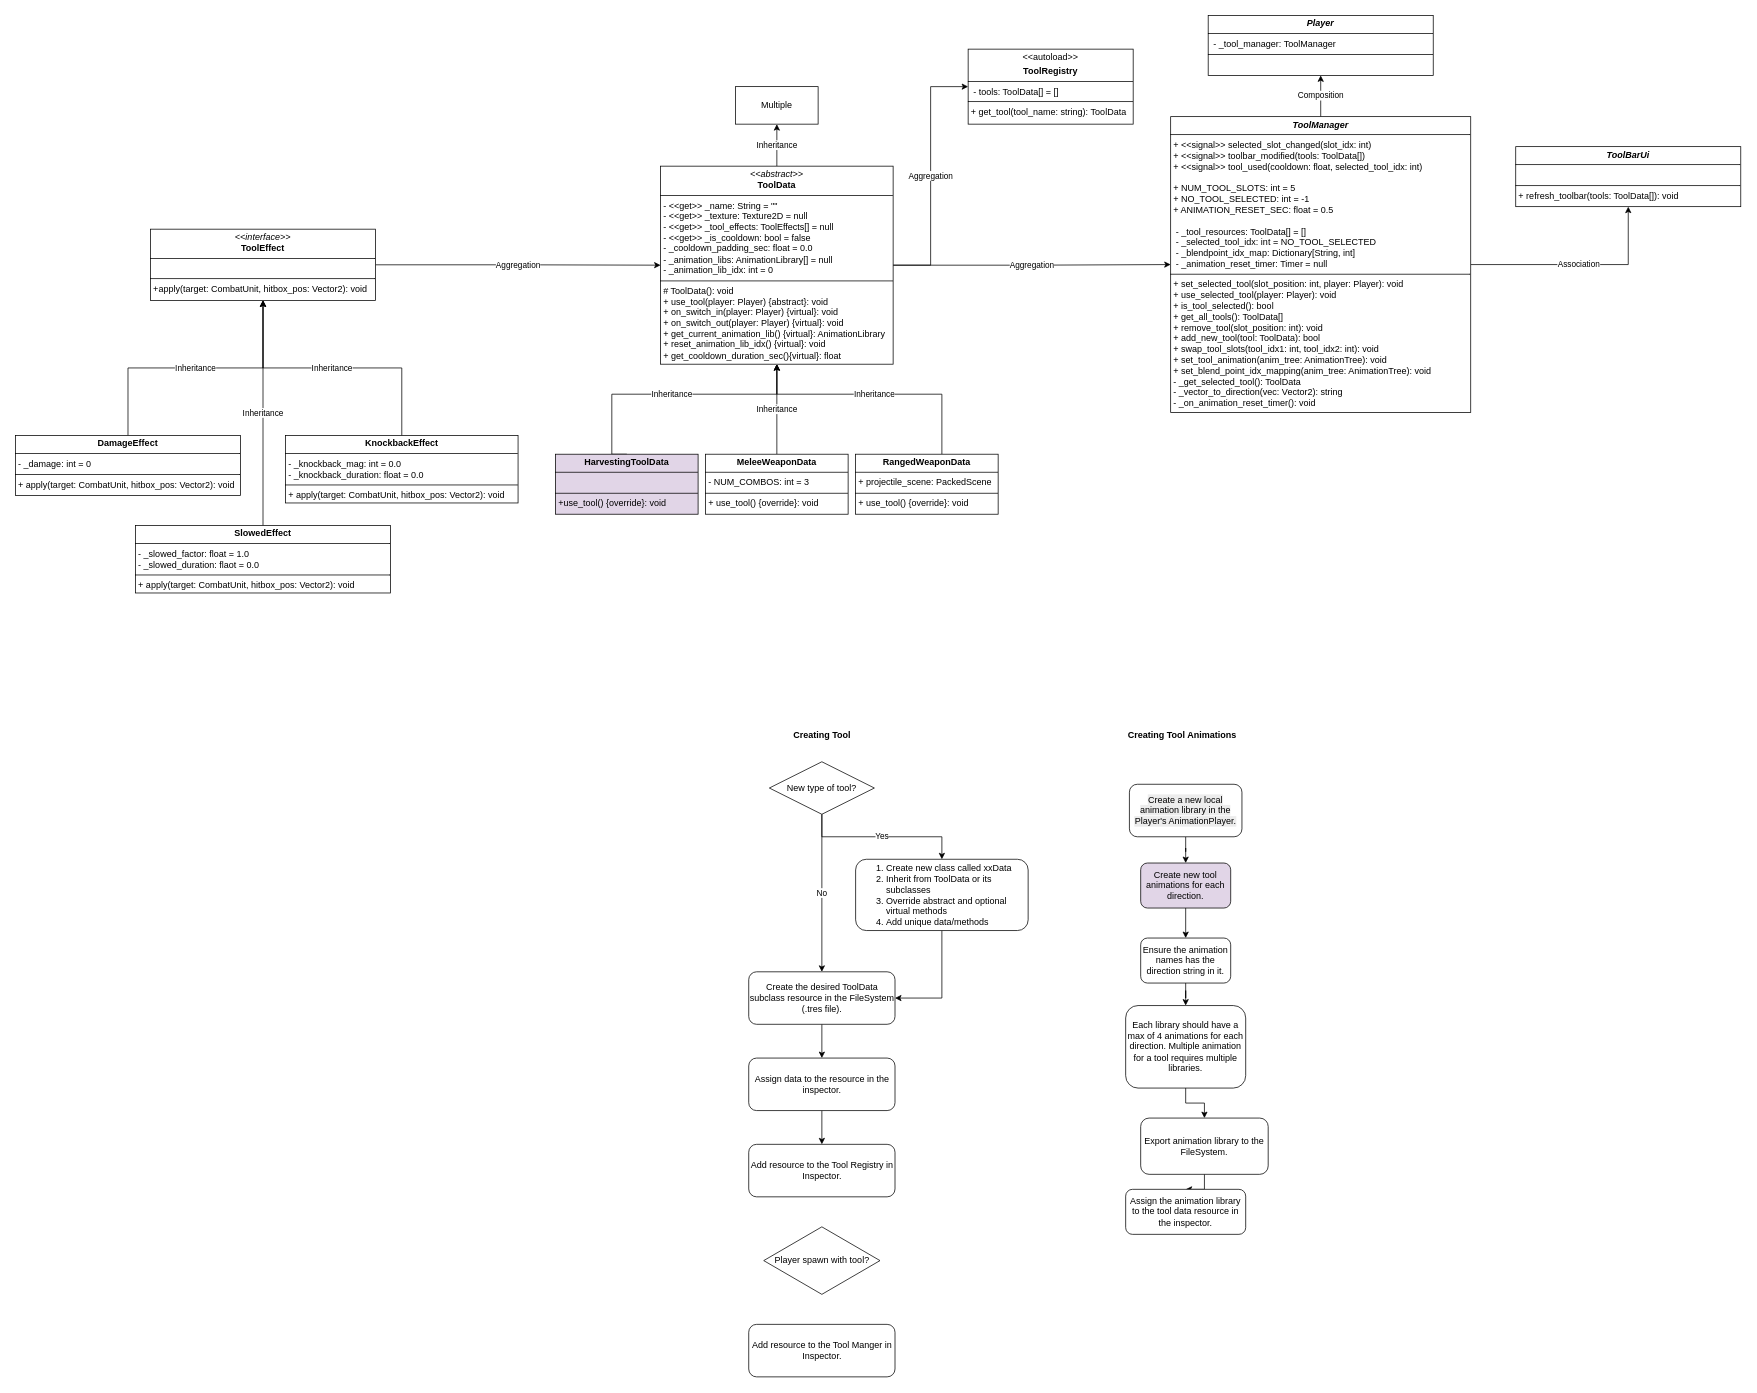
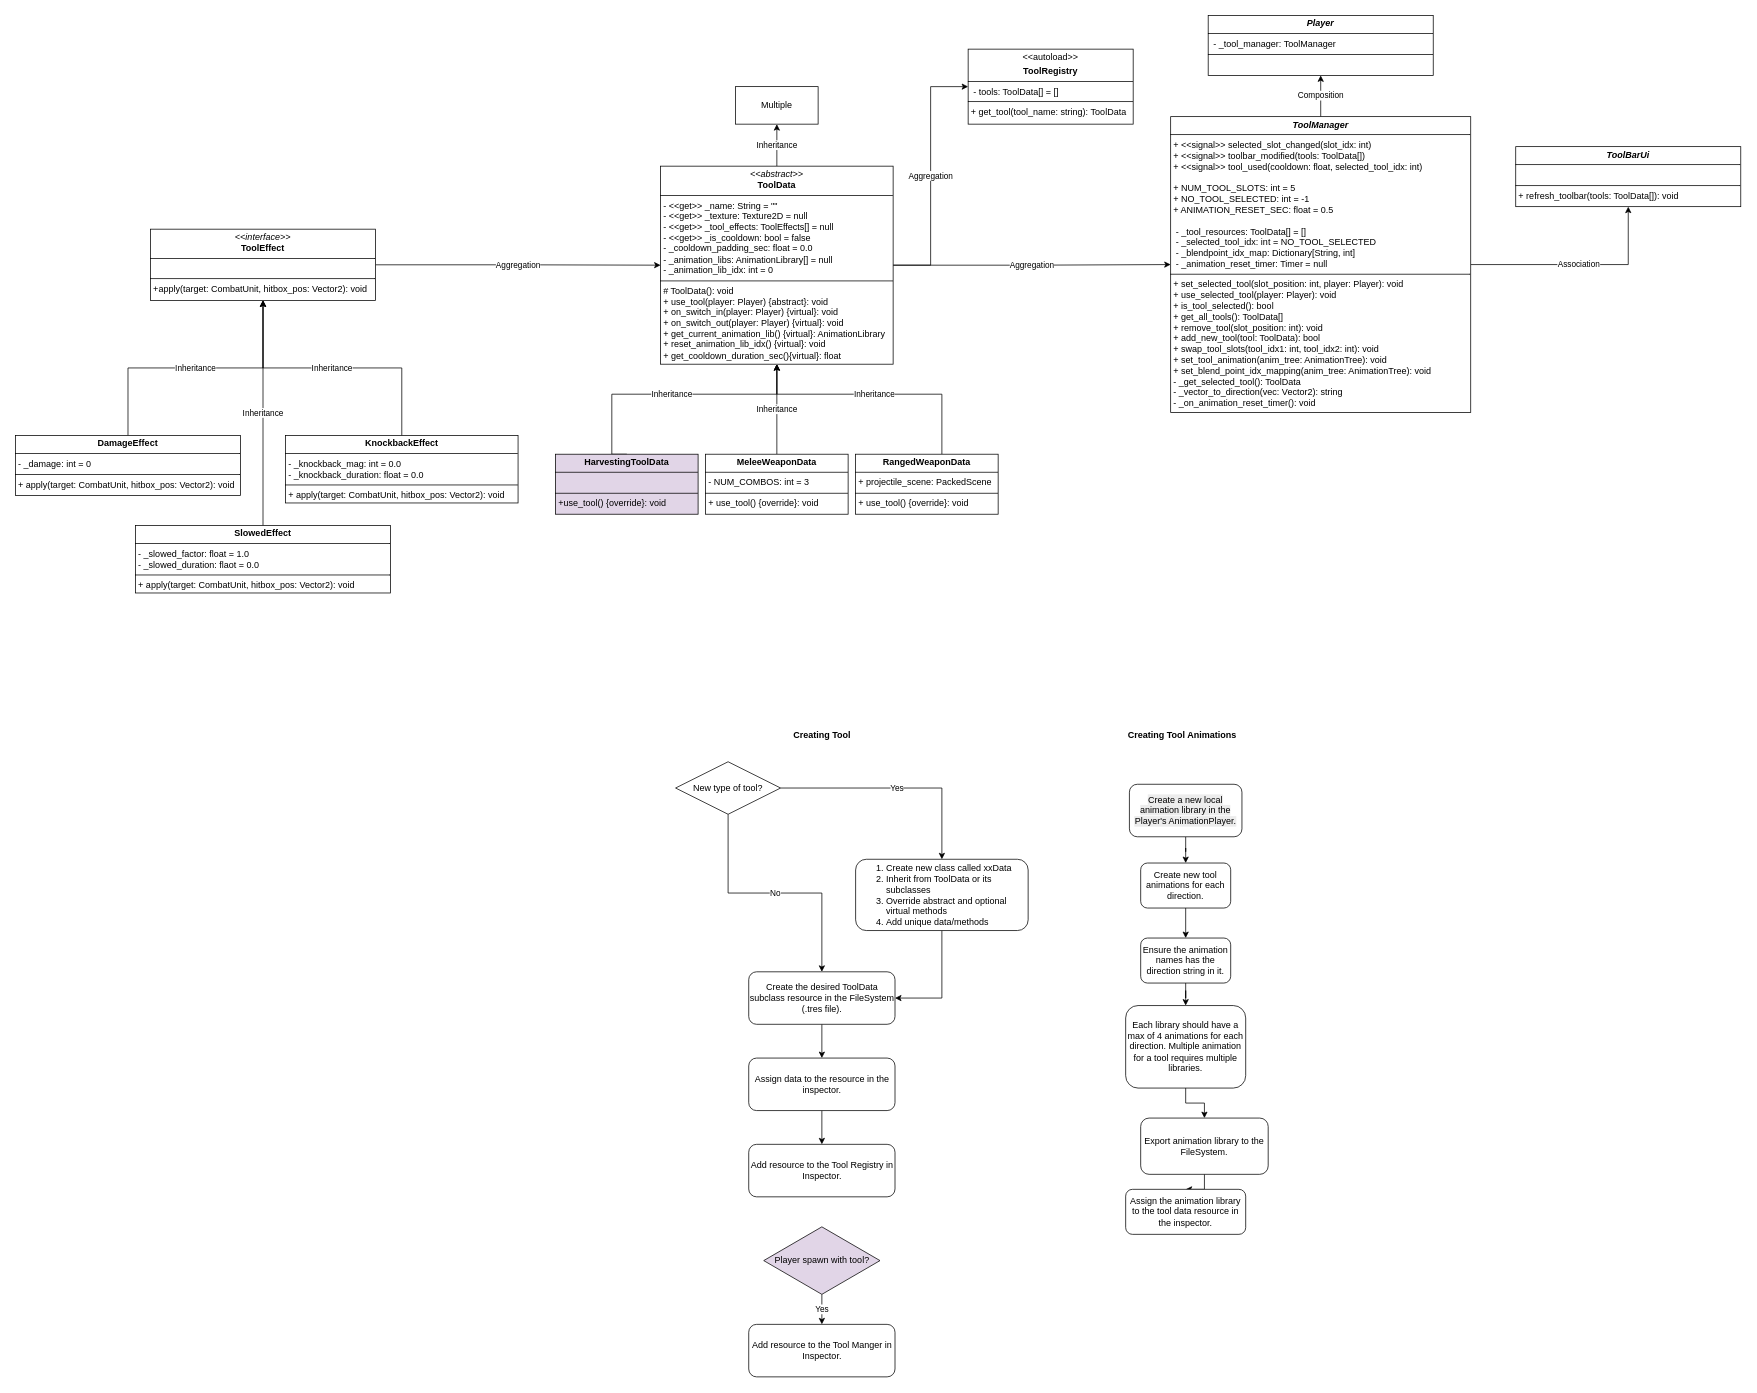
(822, 788) -> (728, 788)
(1185, 885) -> (1185, 885)
(822, 1260) -> (822, 1260)
none -> (822, 1312)
